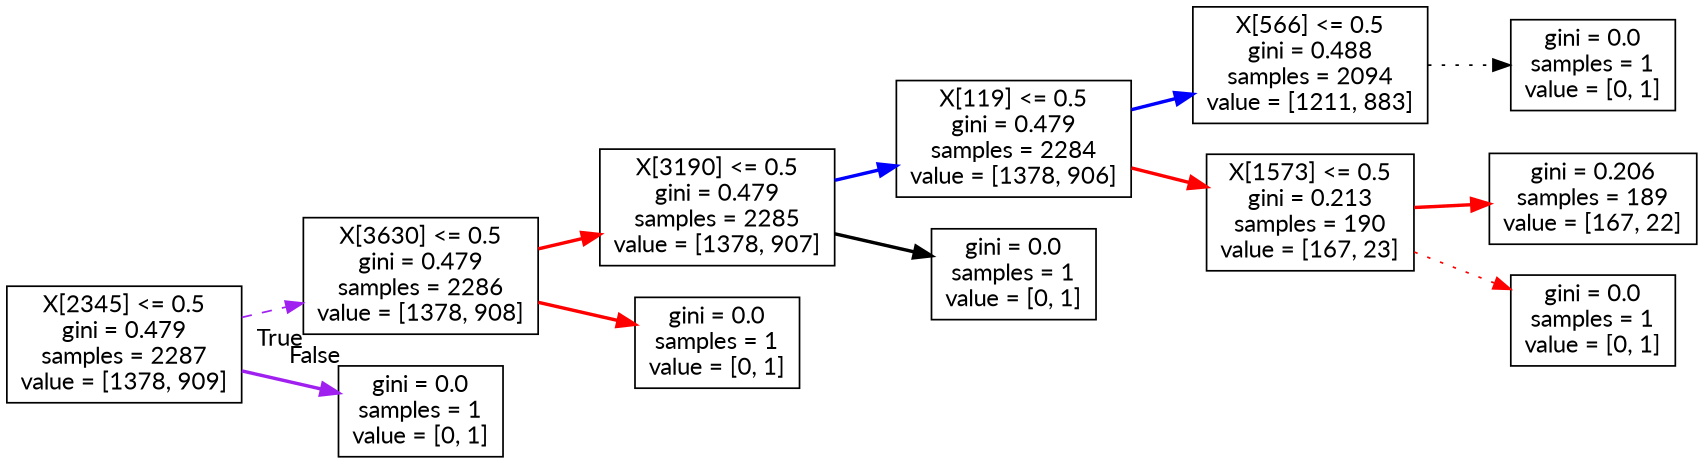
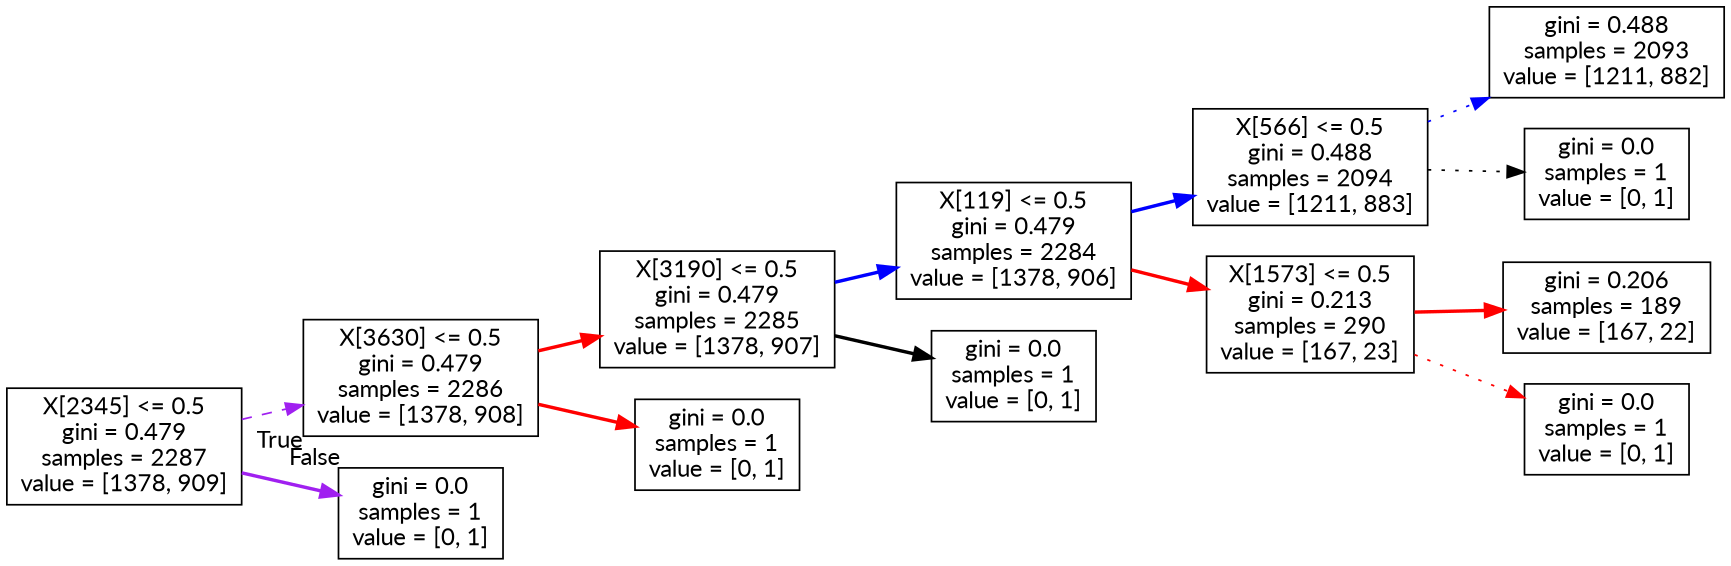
none -> (1607, 52)
(1310, 213) -> (1310, 314)
